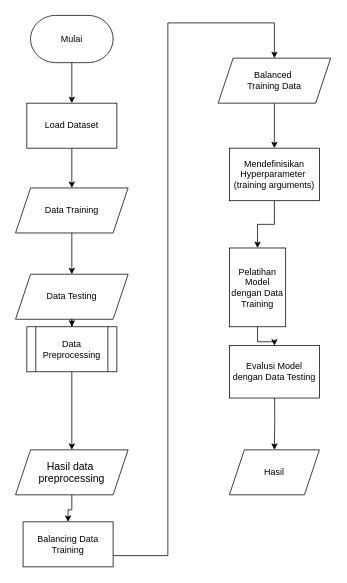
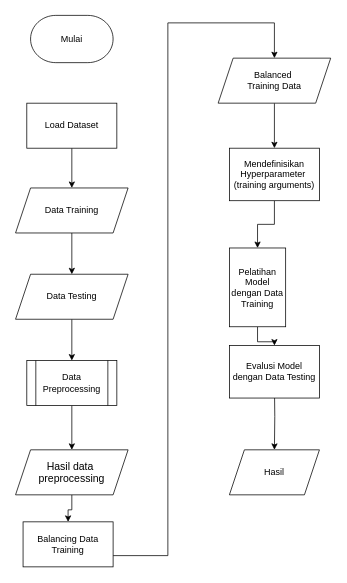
(72, 80) -> none
(72, 349) -> (72, 383)
